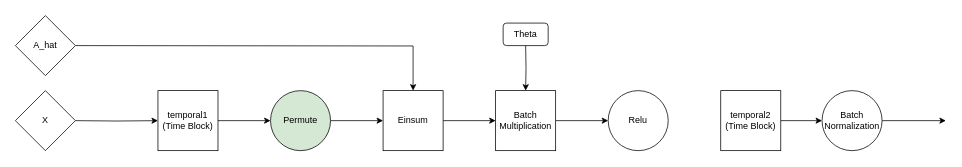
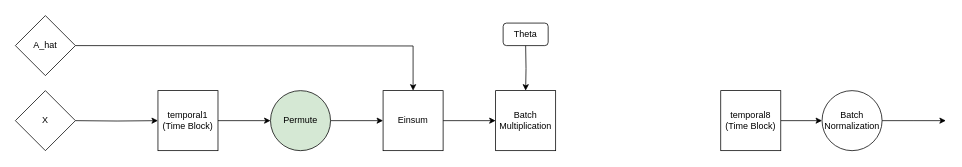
(579, 120) -> none
(638, 120) -> none
(750, 120) -> (750, 120)
